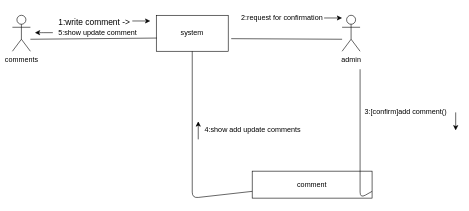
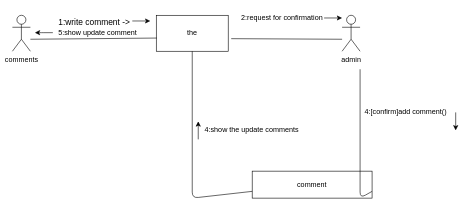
(192, 33) -> (192, 33)
(411, 113) -> (411, 113)
(254, 131) -> (254, 131)
